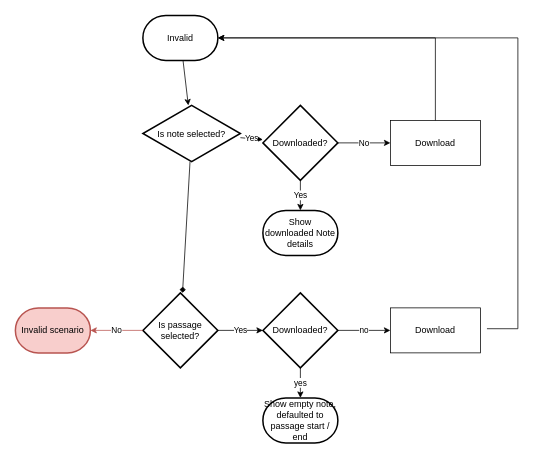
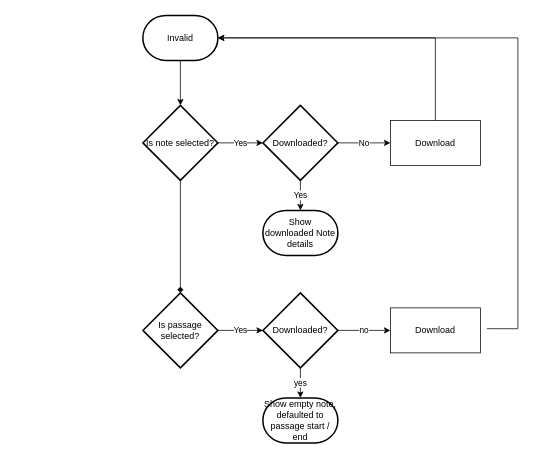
(192, 134) -> (180, 143)
(53, 330) -> none
(120, 330) -> none
